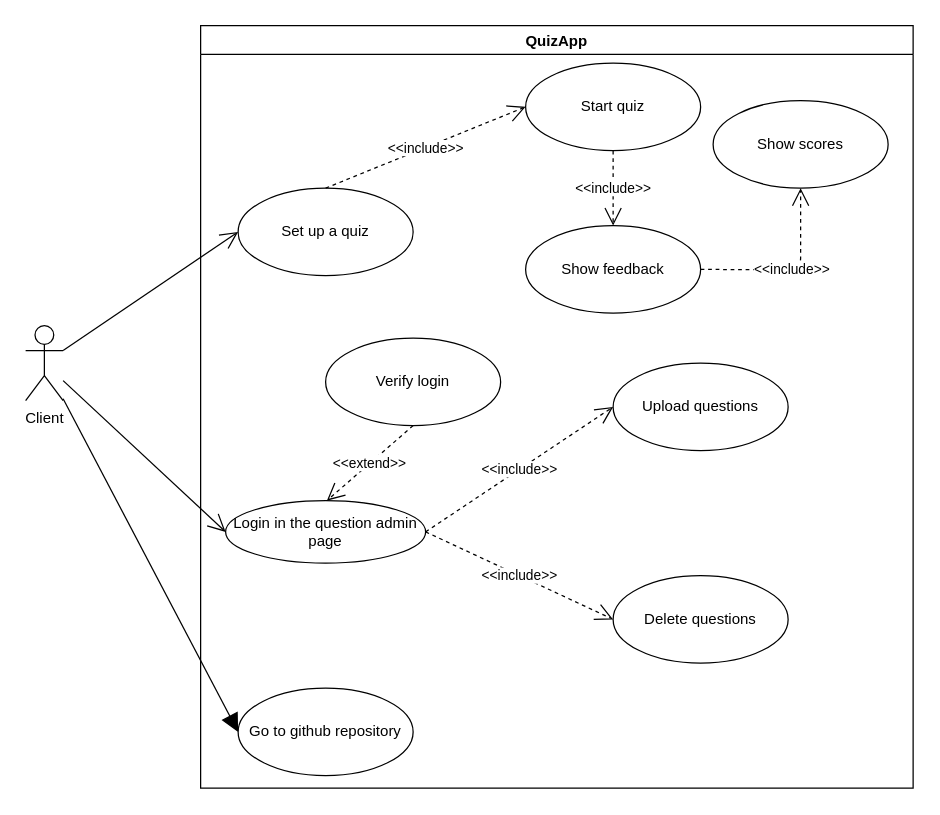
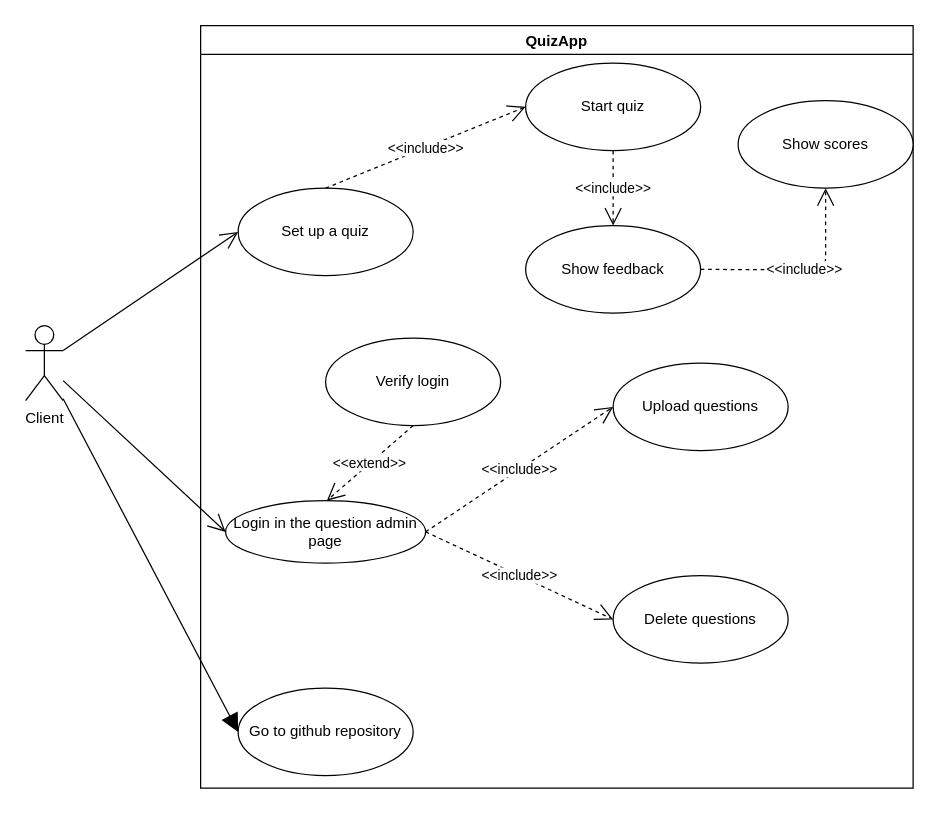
(801, 144) -> (826, 144)
